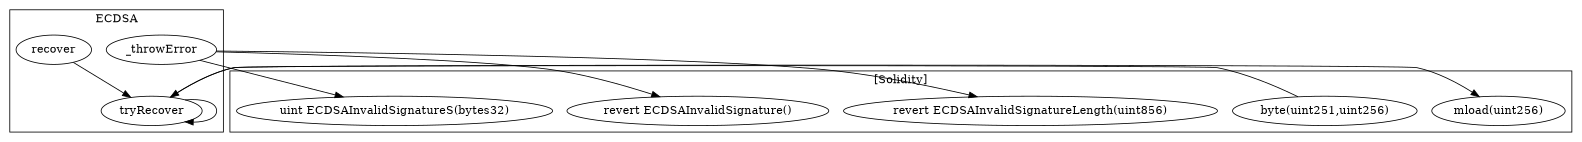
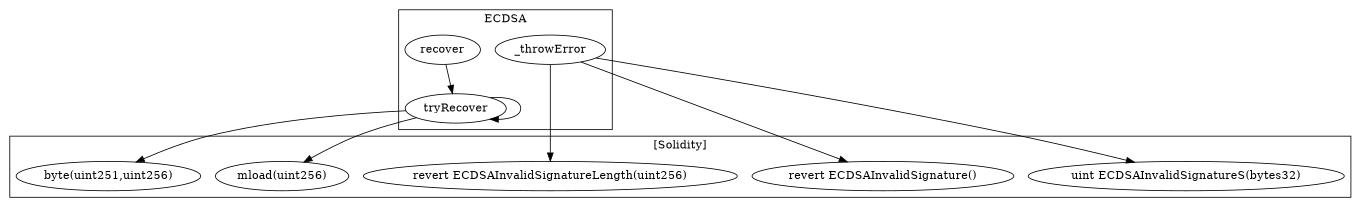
(738, 66) -> (273, 124)
(1031, 111) -> (550, 176)
